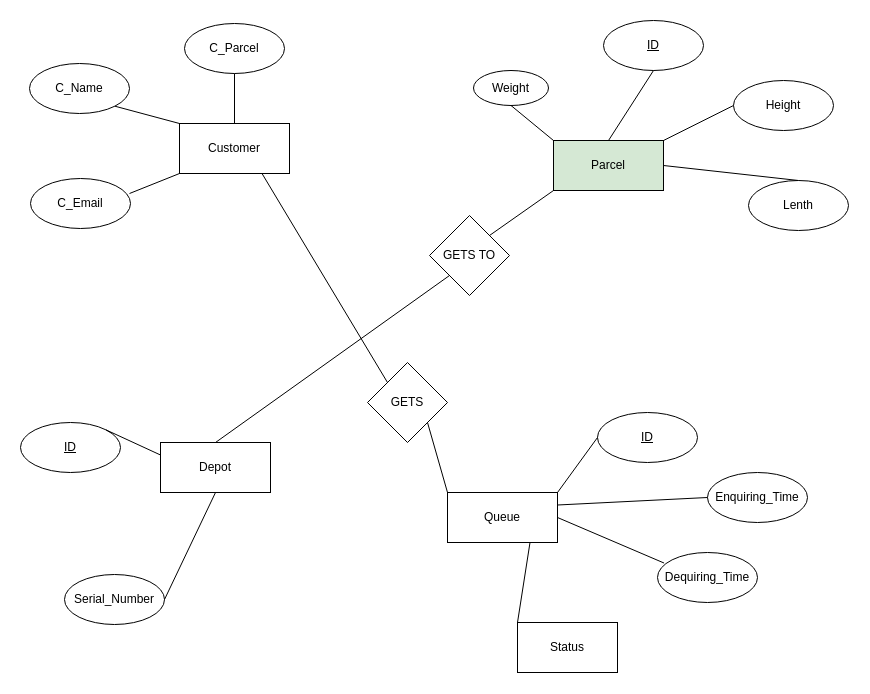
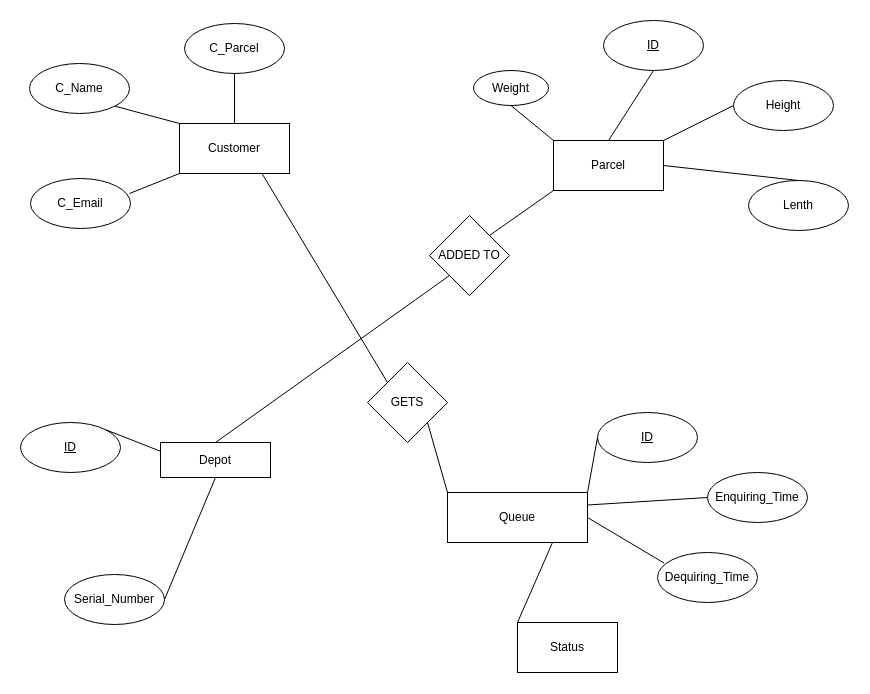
(609, 166) -> (609, 166)
(470, 256) -> (470, 256)
(216, 468) -> (216, 460)
(503, 518) -> (518, 518)
